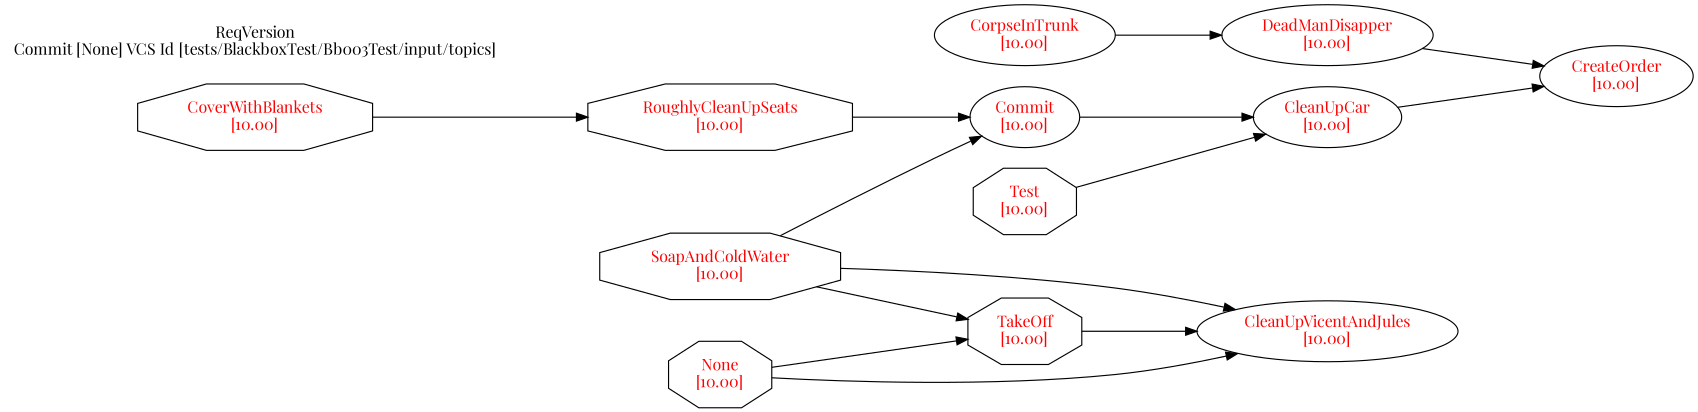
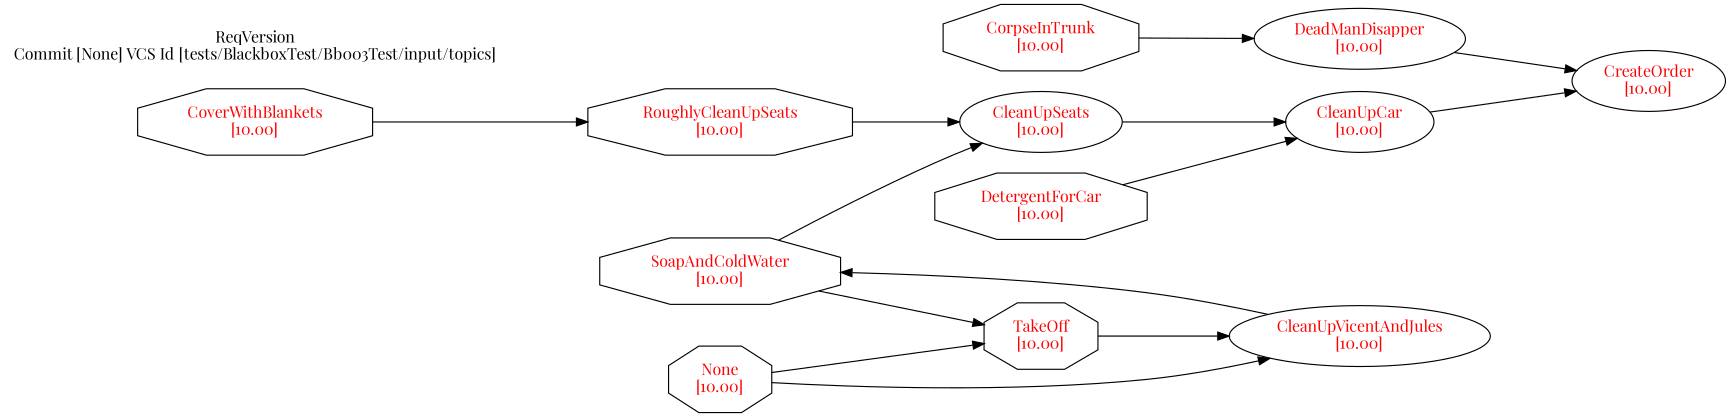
(1025, 35) -> (1041, 38)
(1025, 117) -> (1041, 122)
(1025, 201) -> (1041, 206)
(1033, 279) -> (1061, 284)
